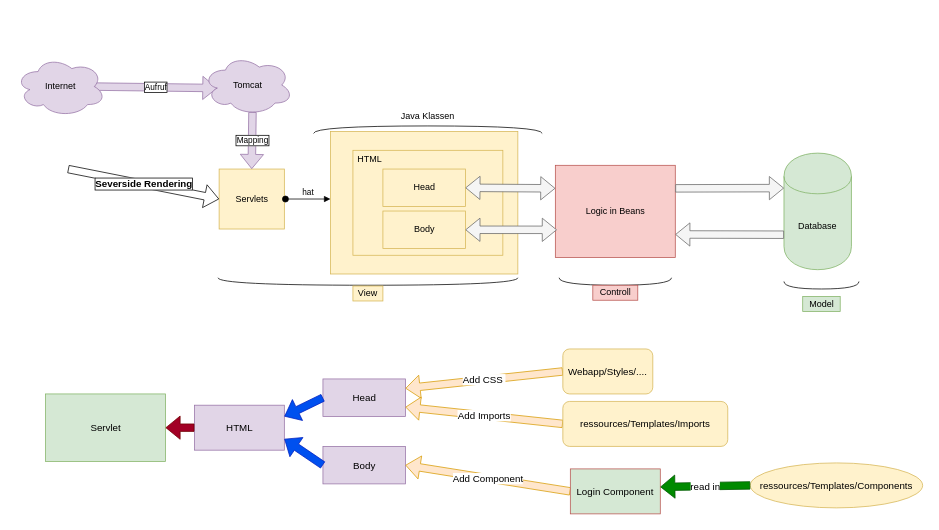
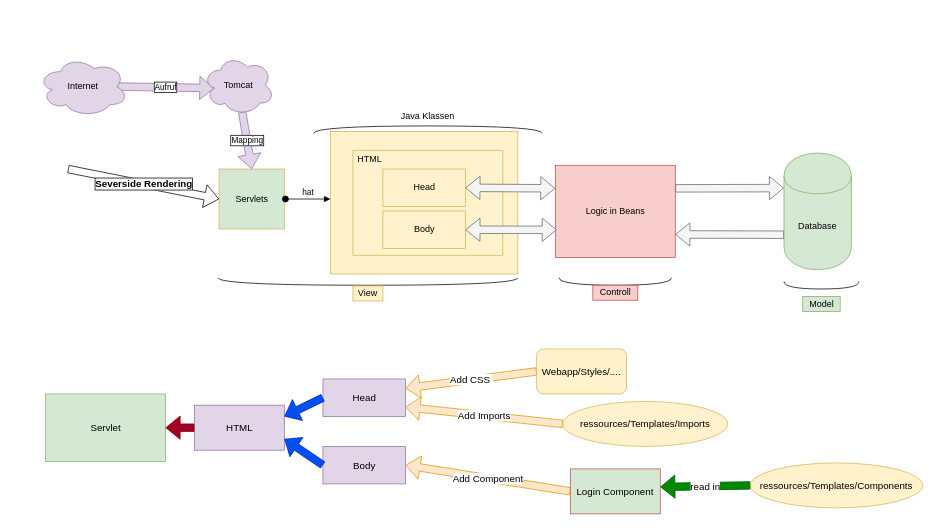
(248, 85) -> (239, 85)
(60, 87) -> (83, 87)
(252, 199) -> (252, 199)
(608, 372) -> (582, 372)
(645, 424) -> (645, 424)
